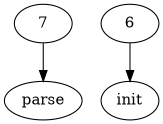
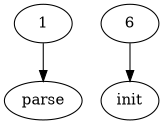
(43, 24) -> (43, 24)
